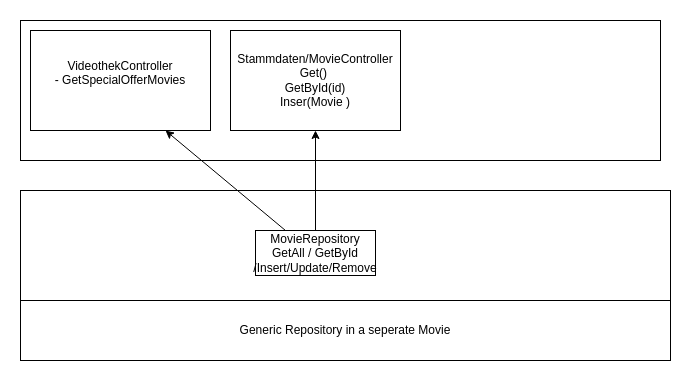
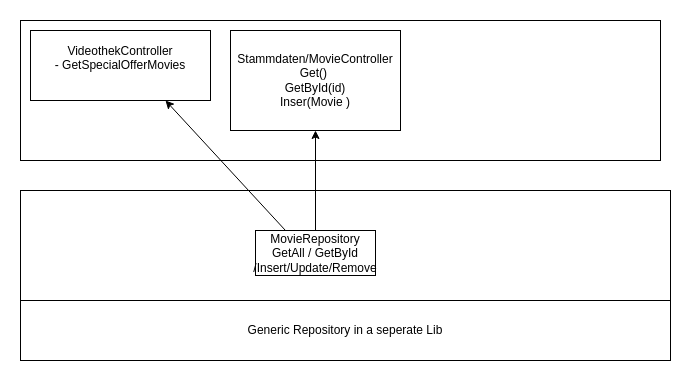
(121, 81) -> (121, 66)
(346, 331) -> (346, 331)
